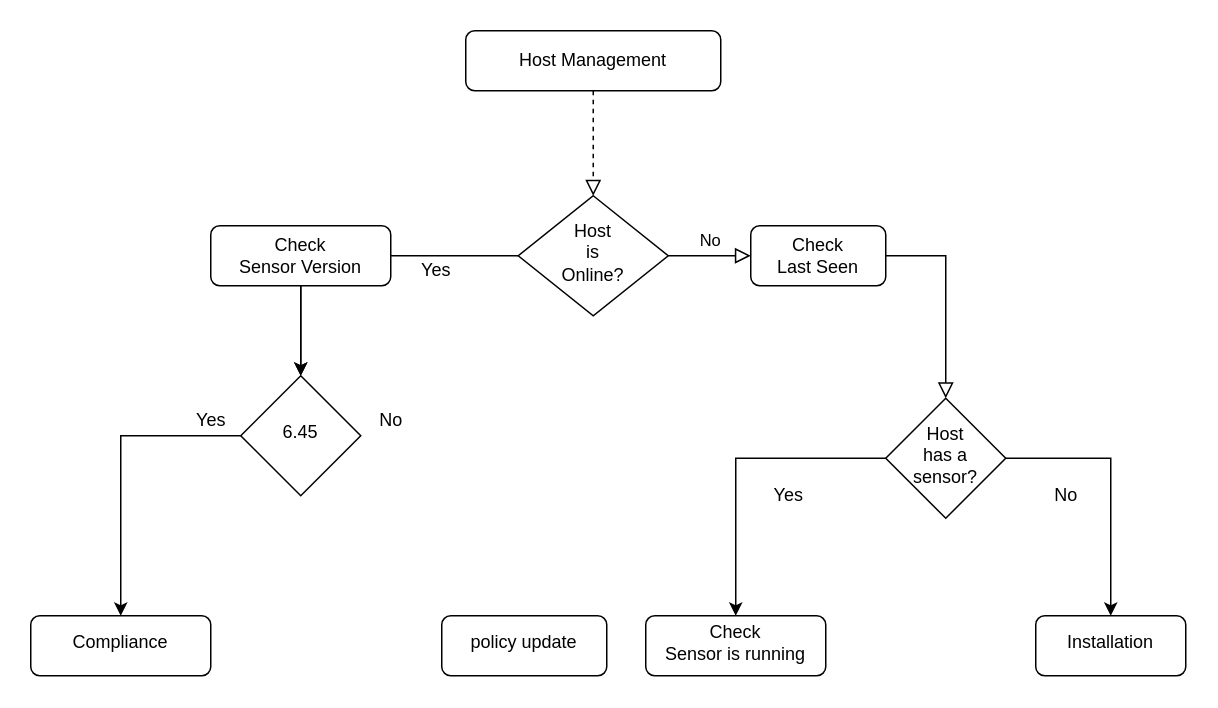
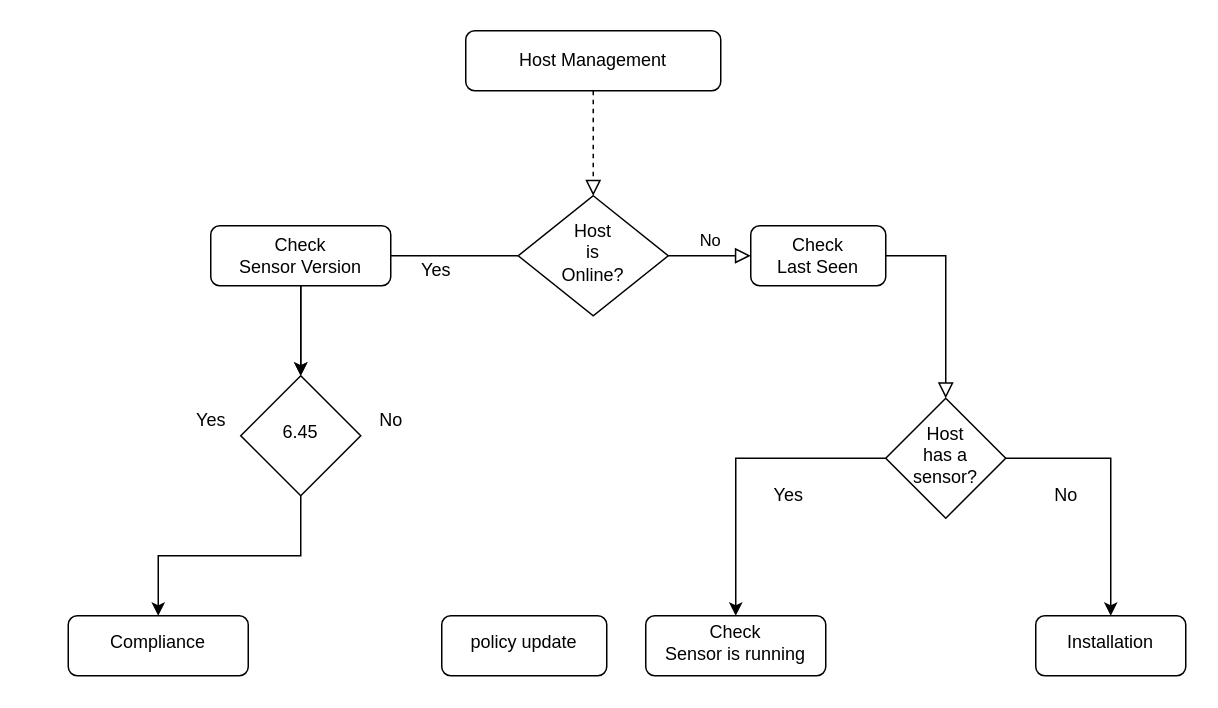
(121, 646) -> (158, 646)
